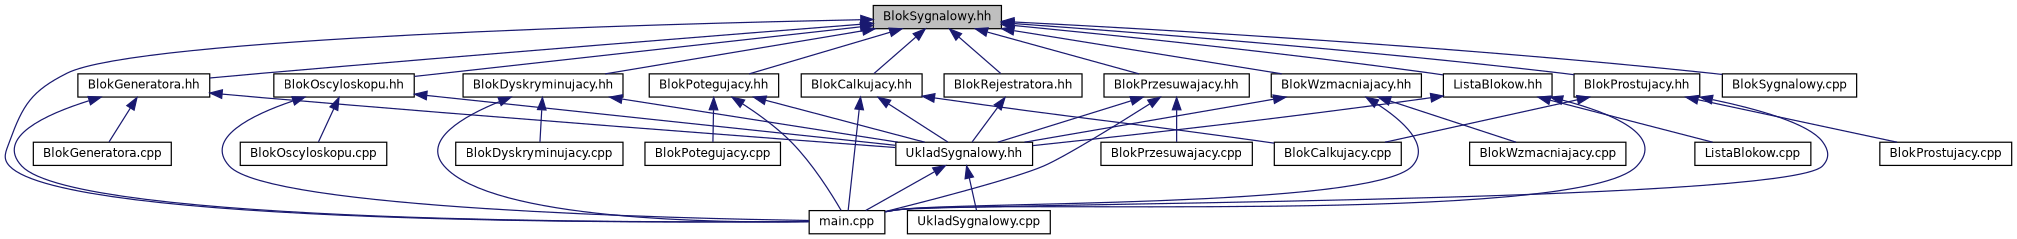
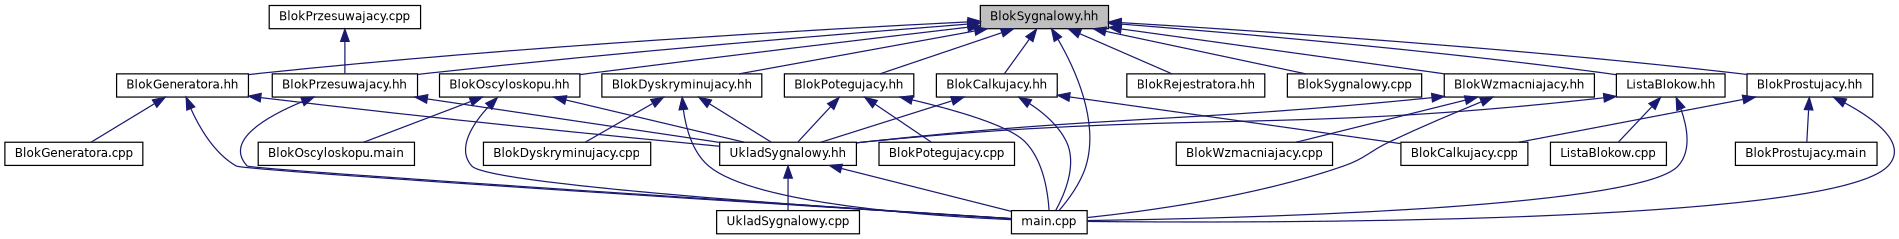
(985, 125) -> none
(1177, 126) -> (345, 57)
(314, 154) -> (336, 154)
(1946, 154) -> (1806, 154)
